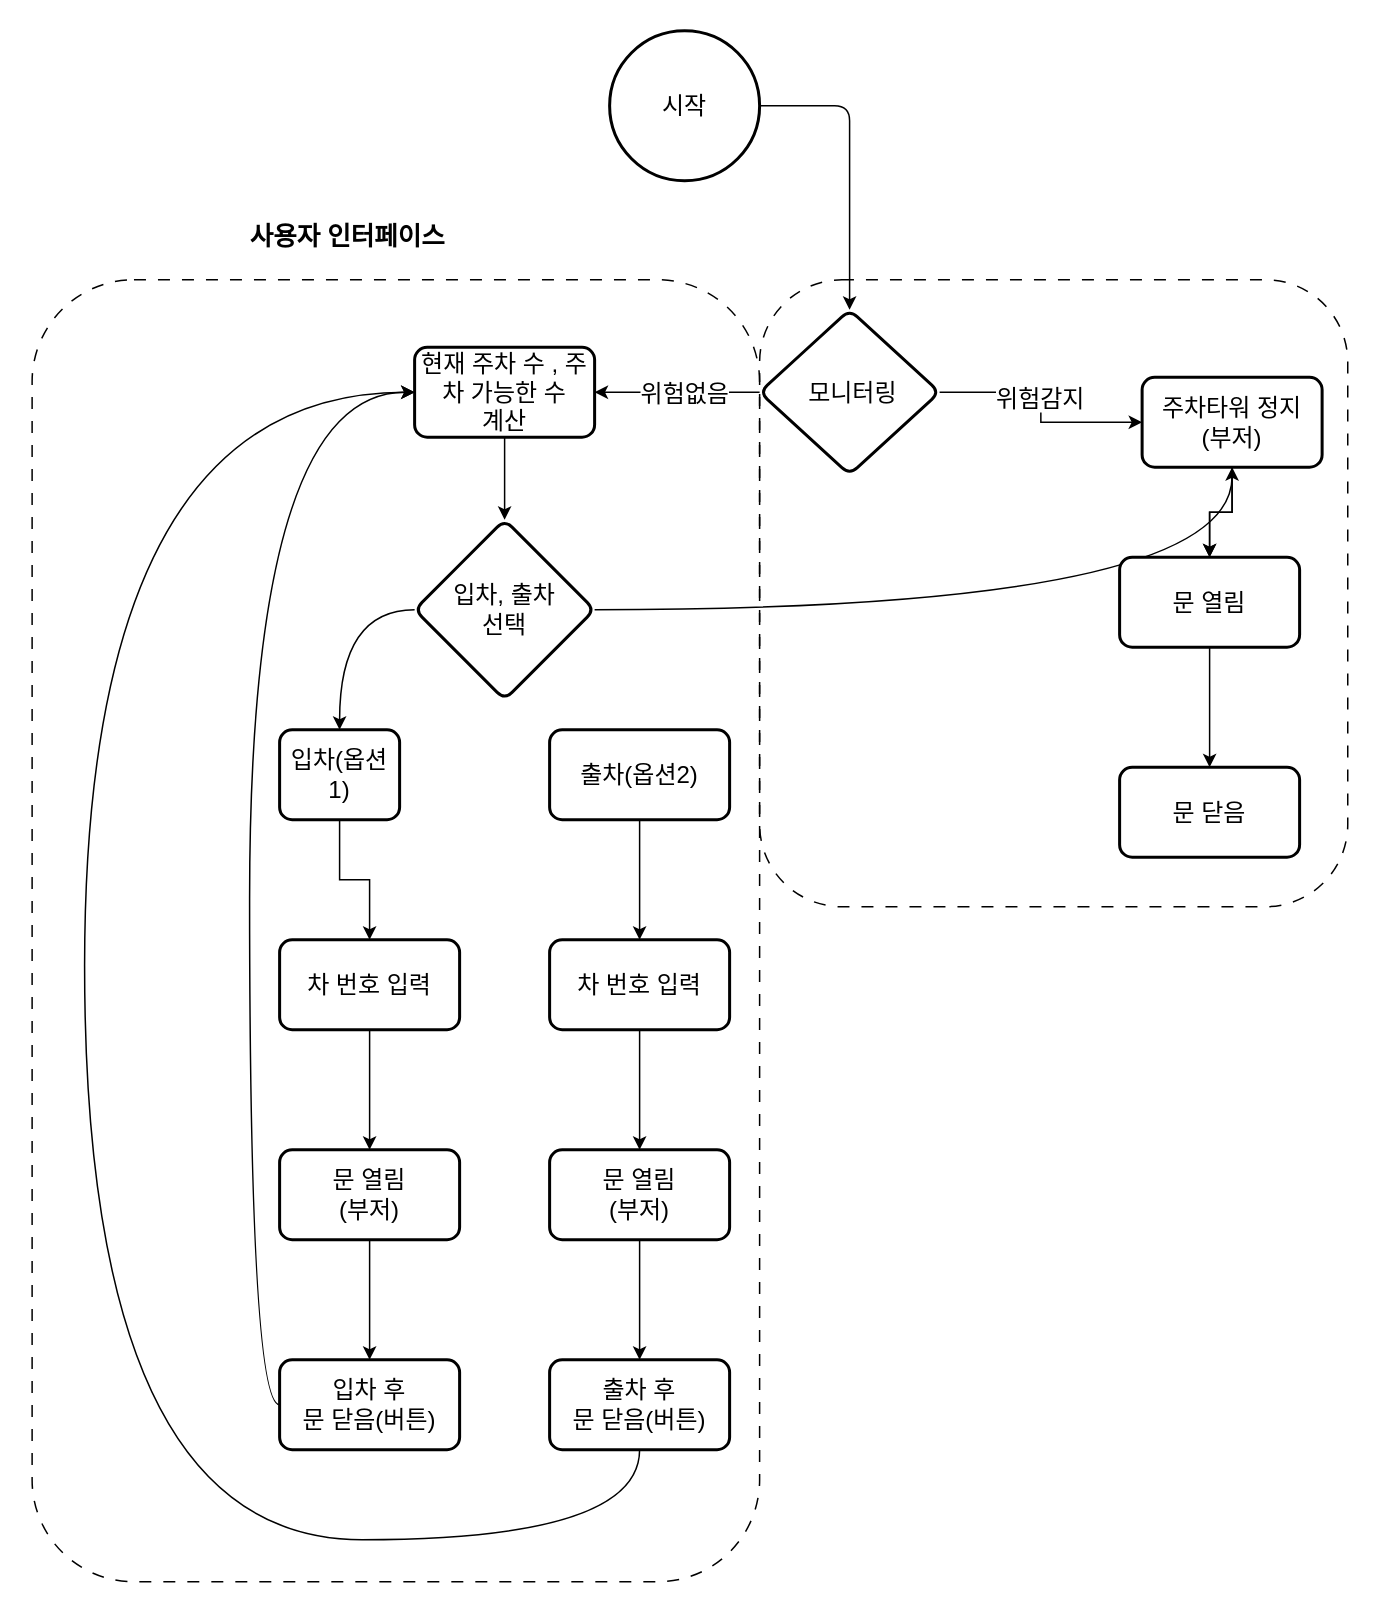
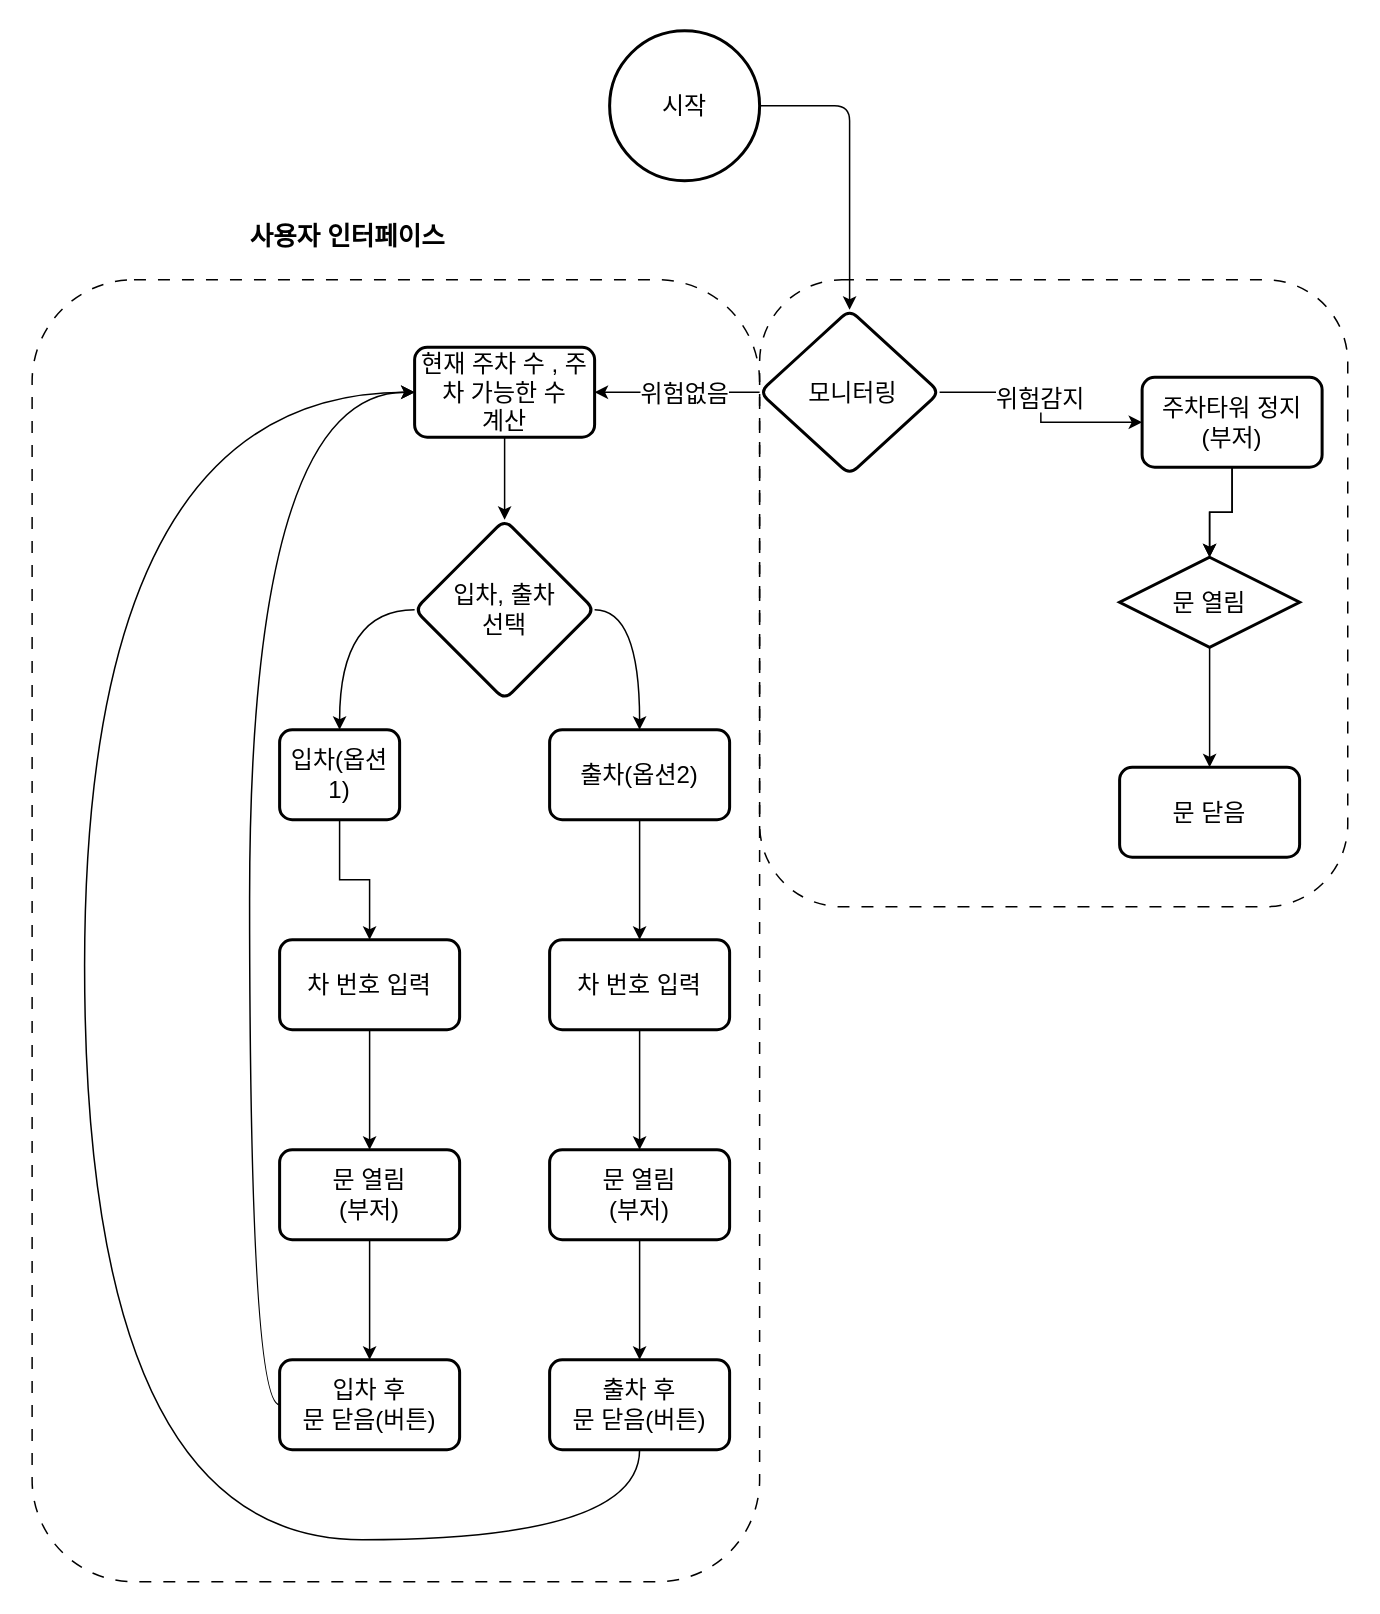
(863, 602) -> (634, 657)
(1210, 602) -> (1210, 602)
